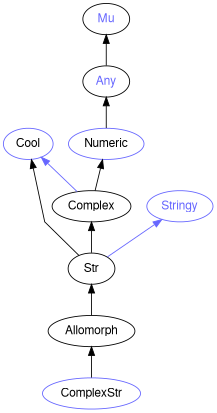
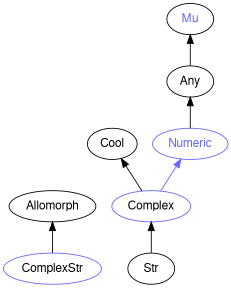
(106, 81) -> (190, 81)
(28, 144) -> (112, 144)
(106, 144) -> (190, 144)
(62, 177) -> (134, 179)
(98, 179) -> (168, 179)
(92, 206) -> (151, 206)
(180, 206) -> none
(44, 218) -> none
(92, 304) -> none
